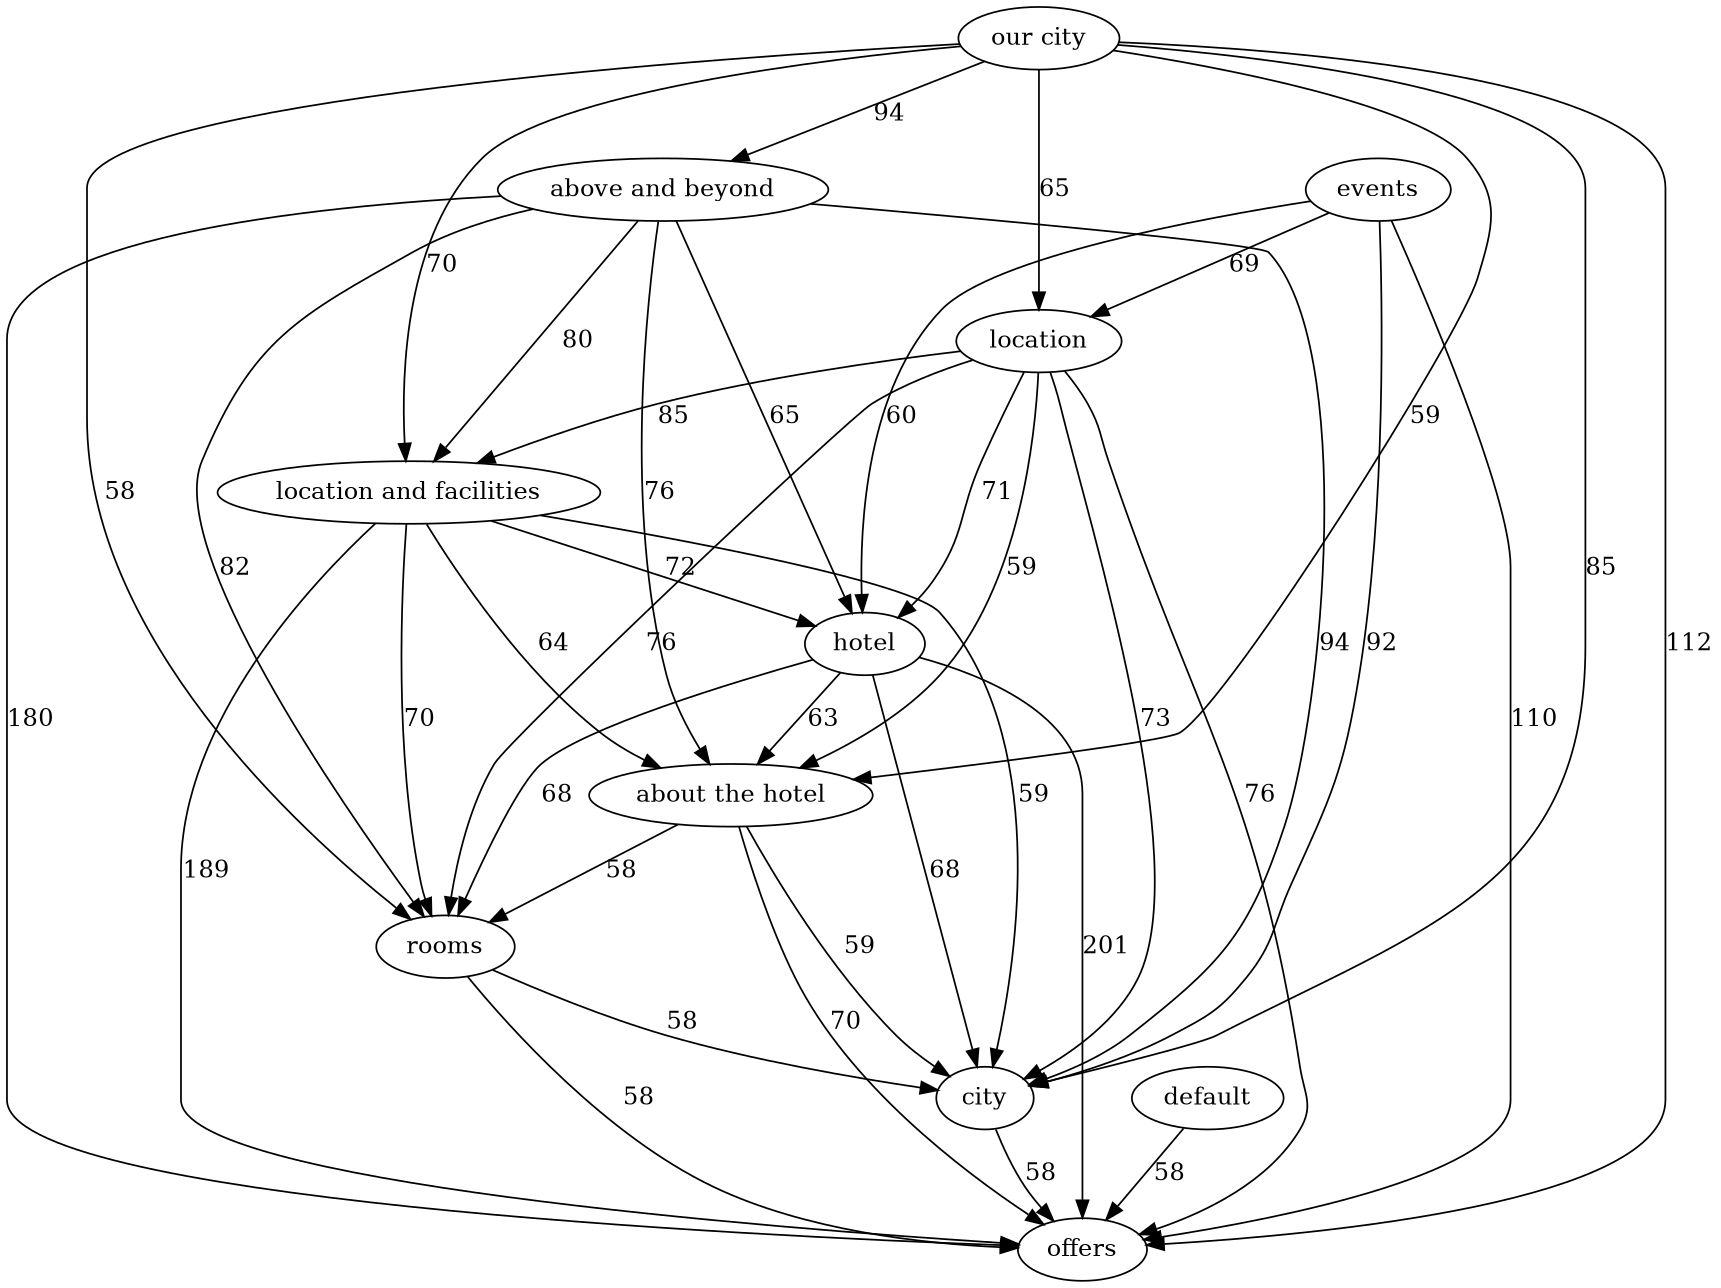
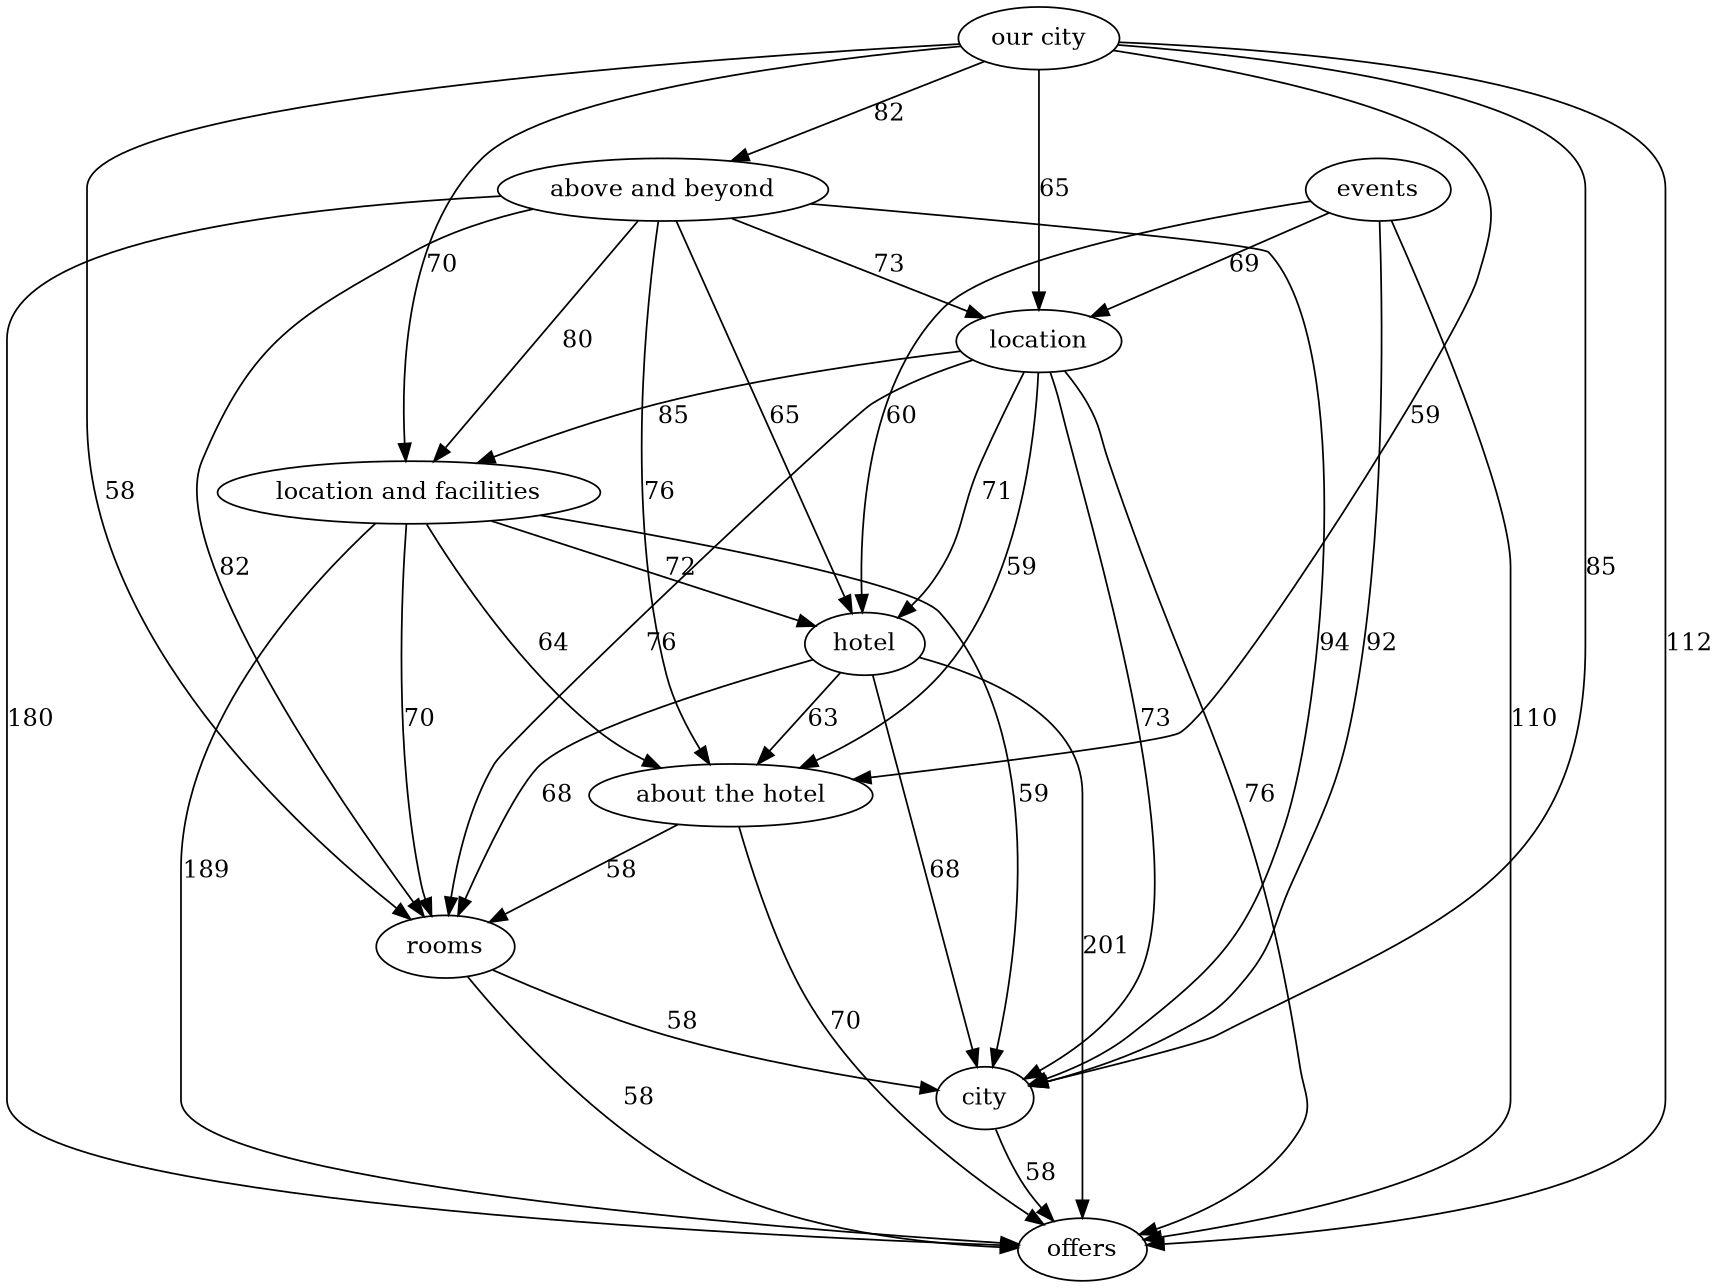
(890, 114) -> (890, 114)
none -> (850, 265)
(829, 956) -> none
(1208, 1098) -> none
